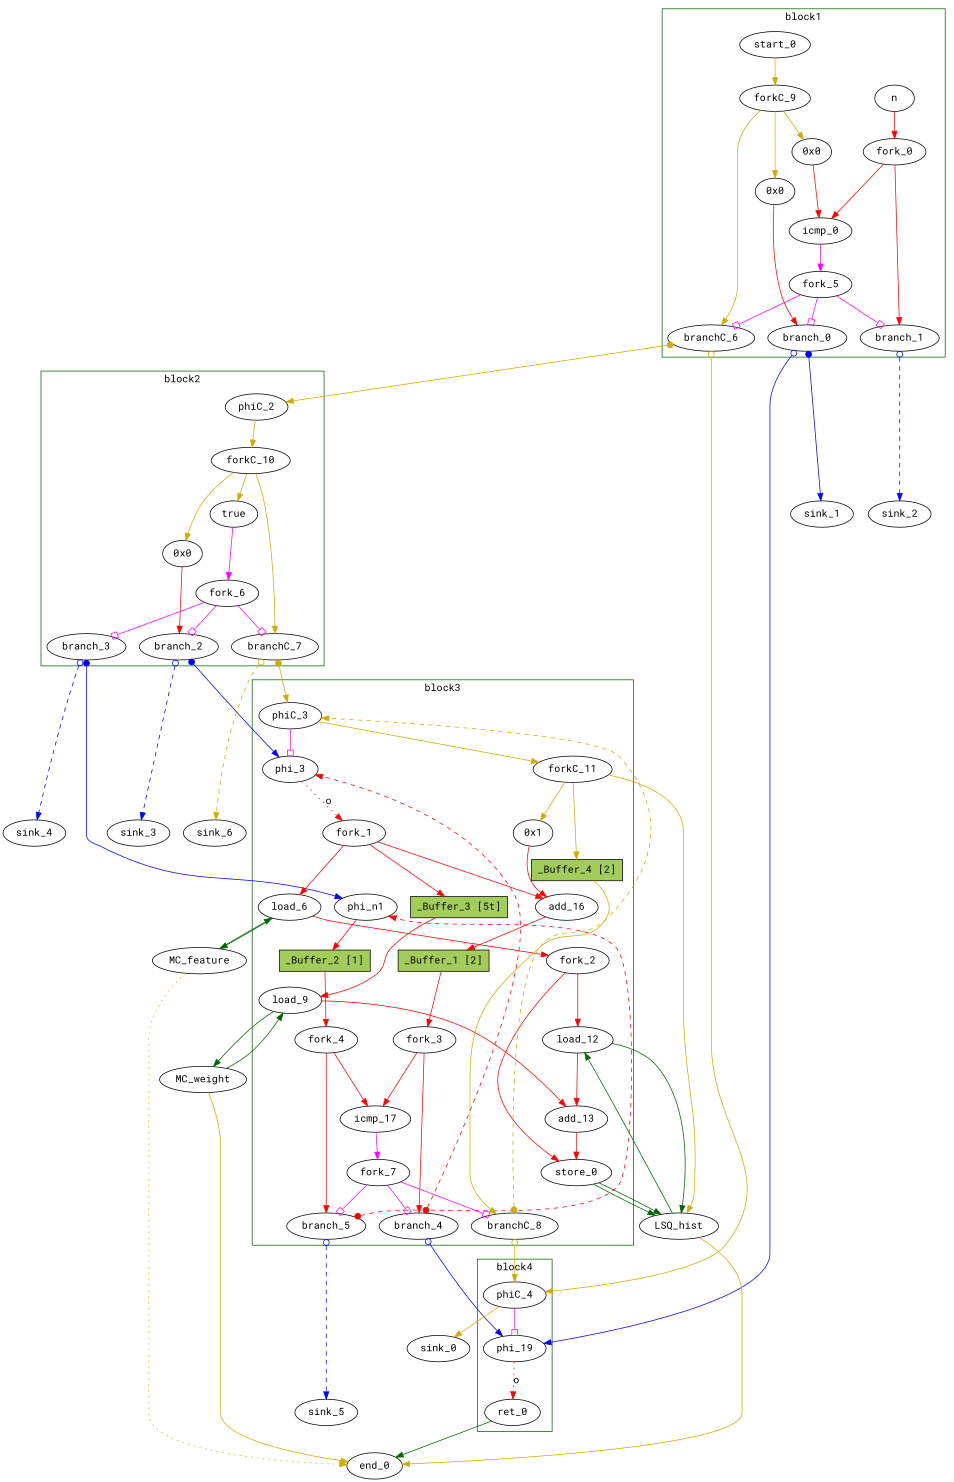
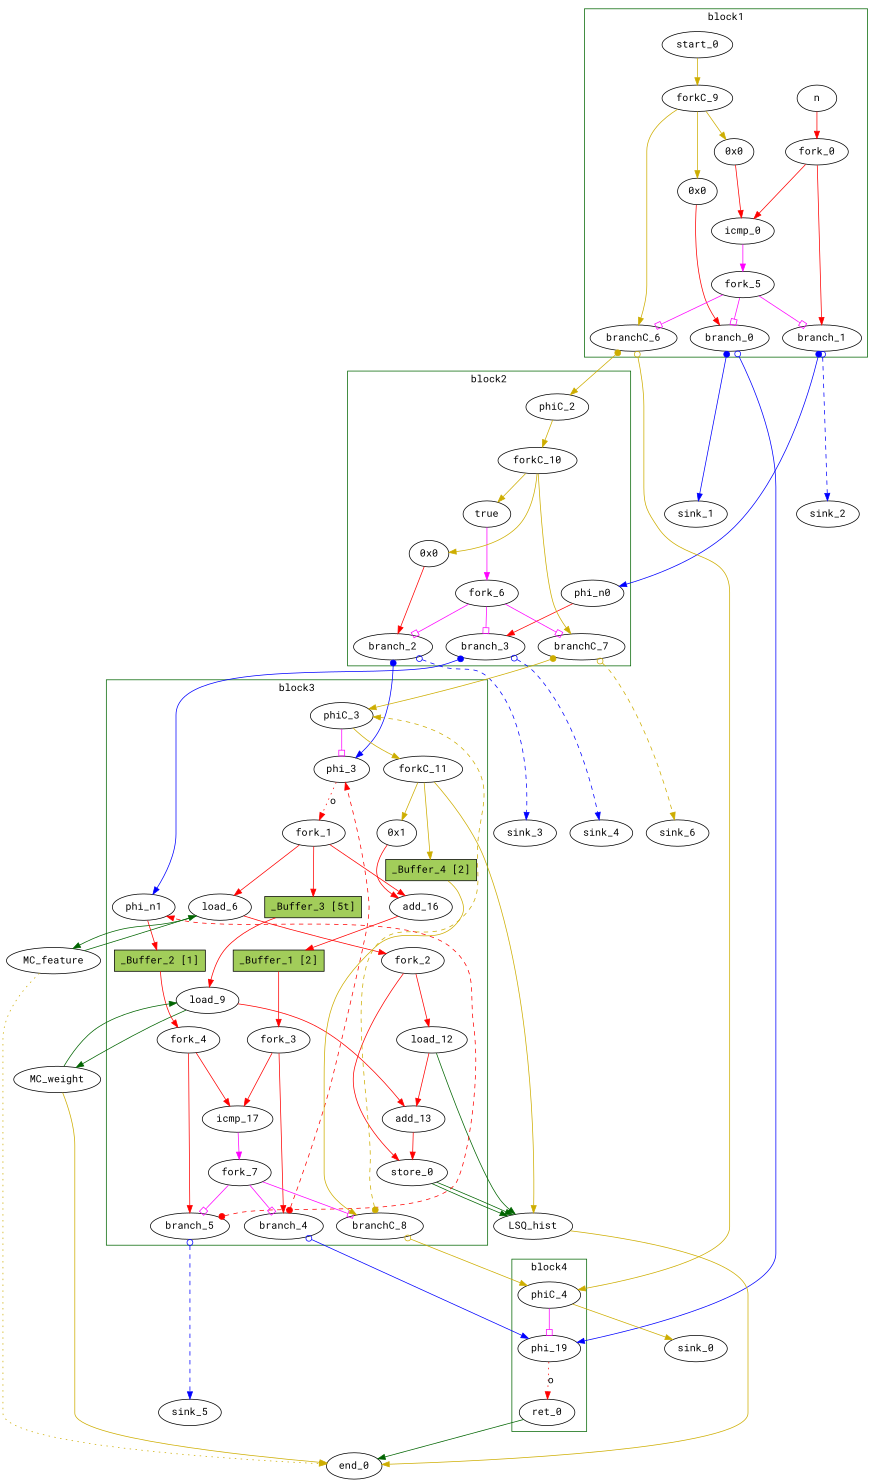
none -> (593, 593)
(625, 1124) -> none
